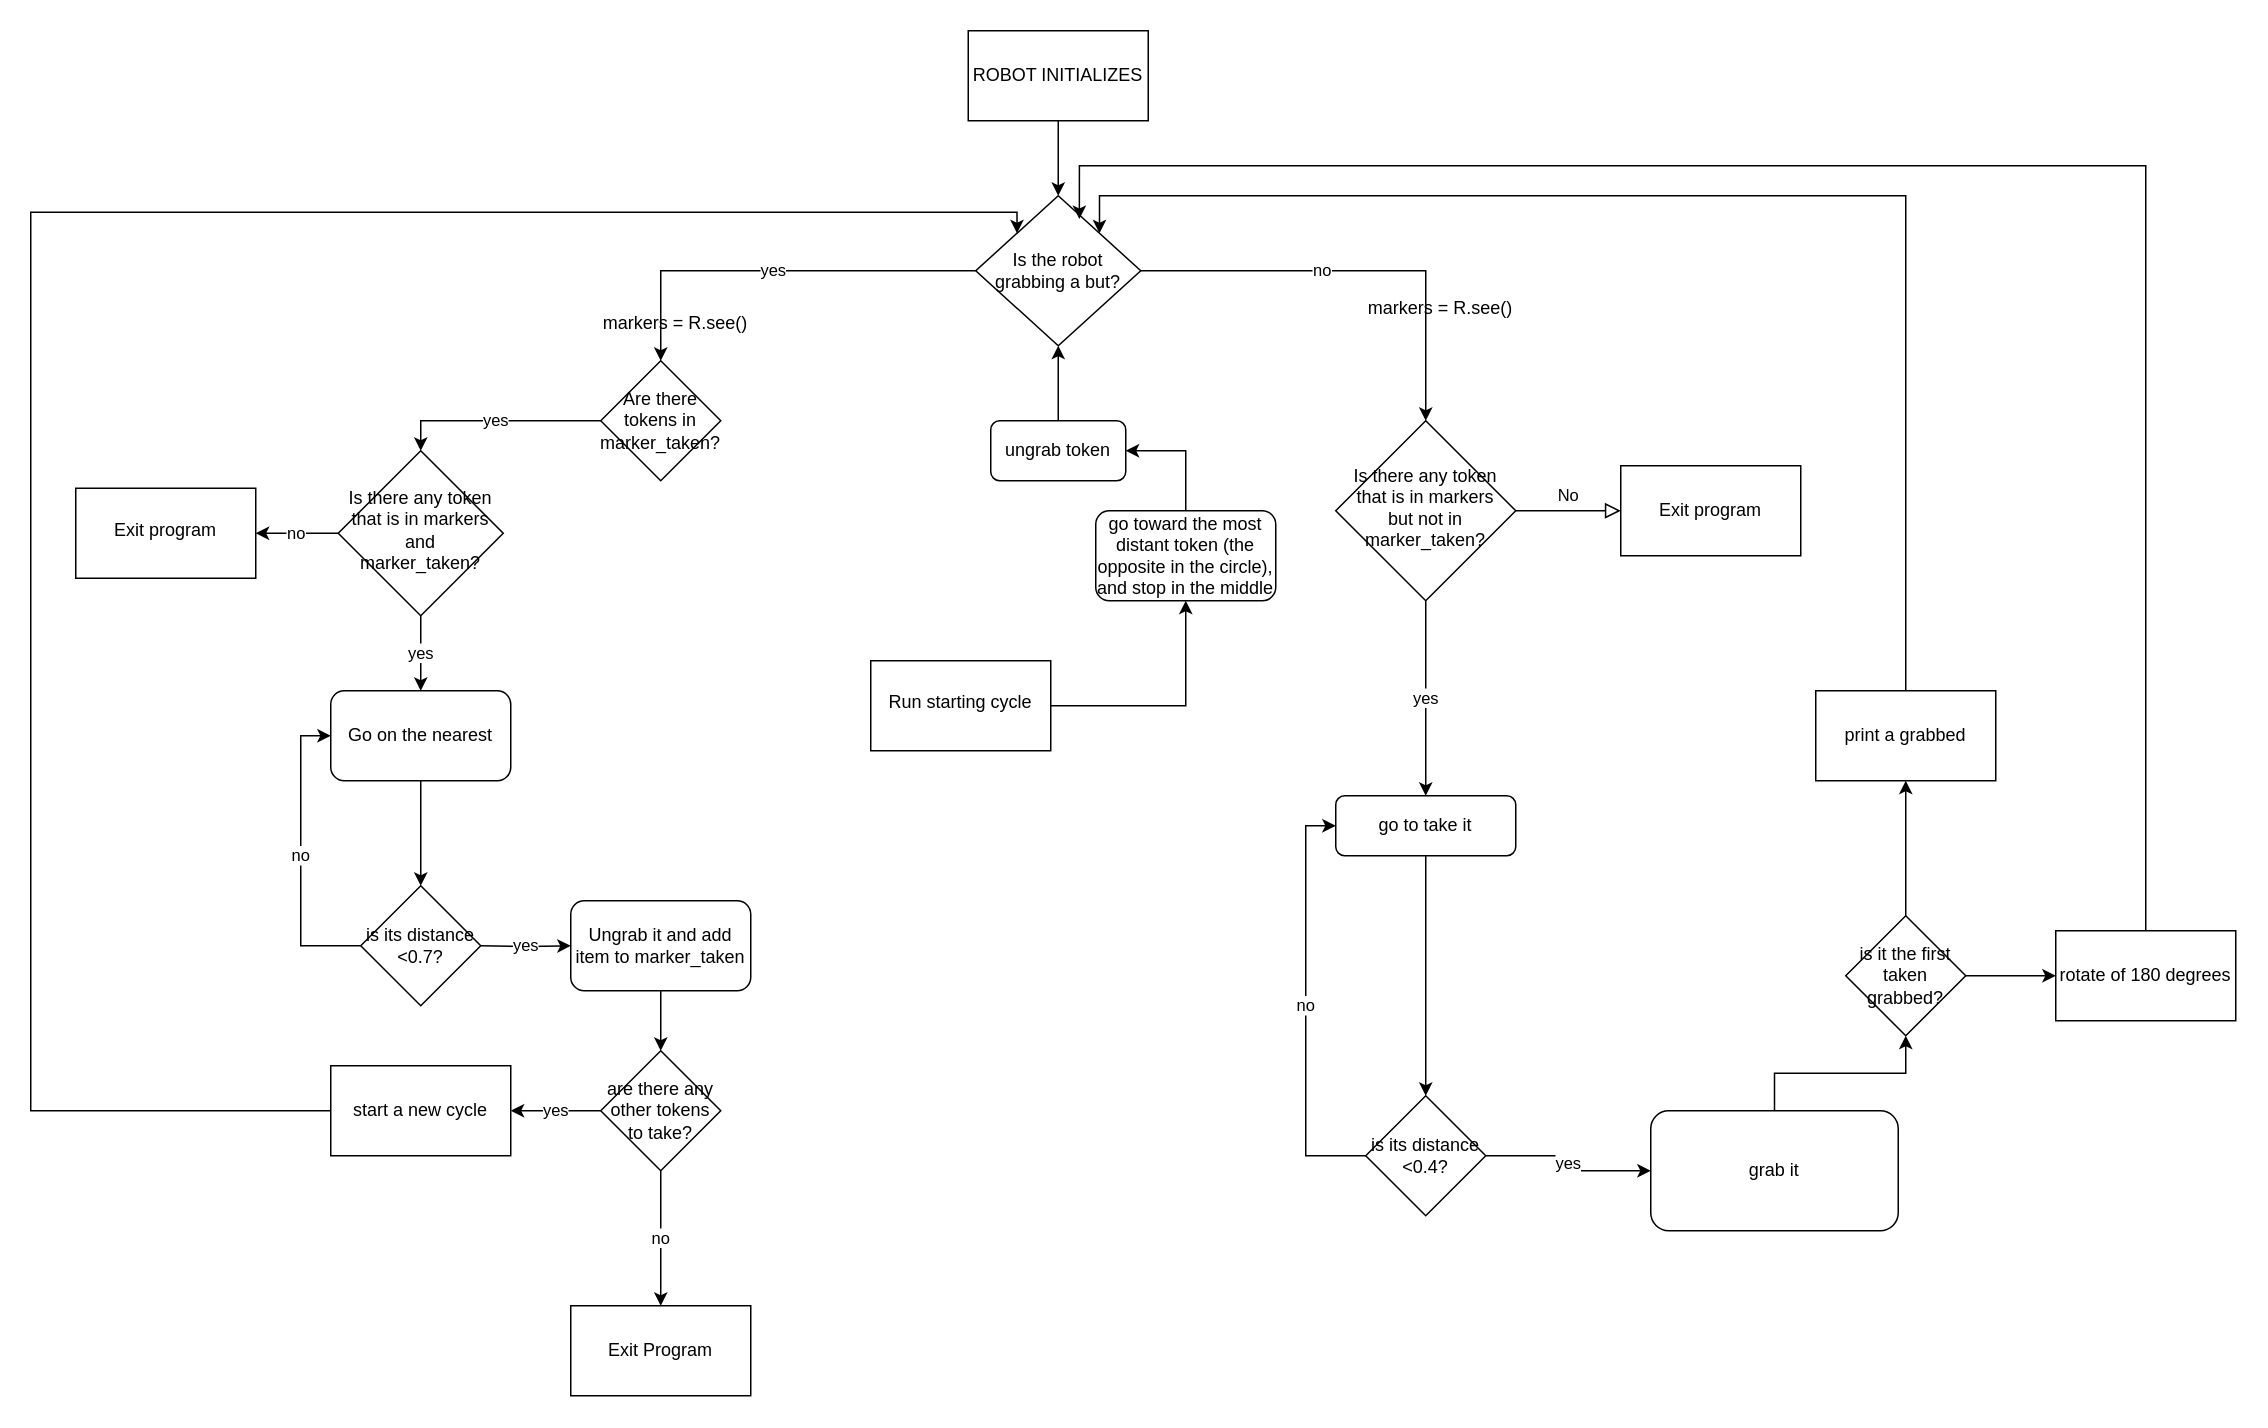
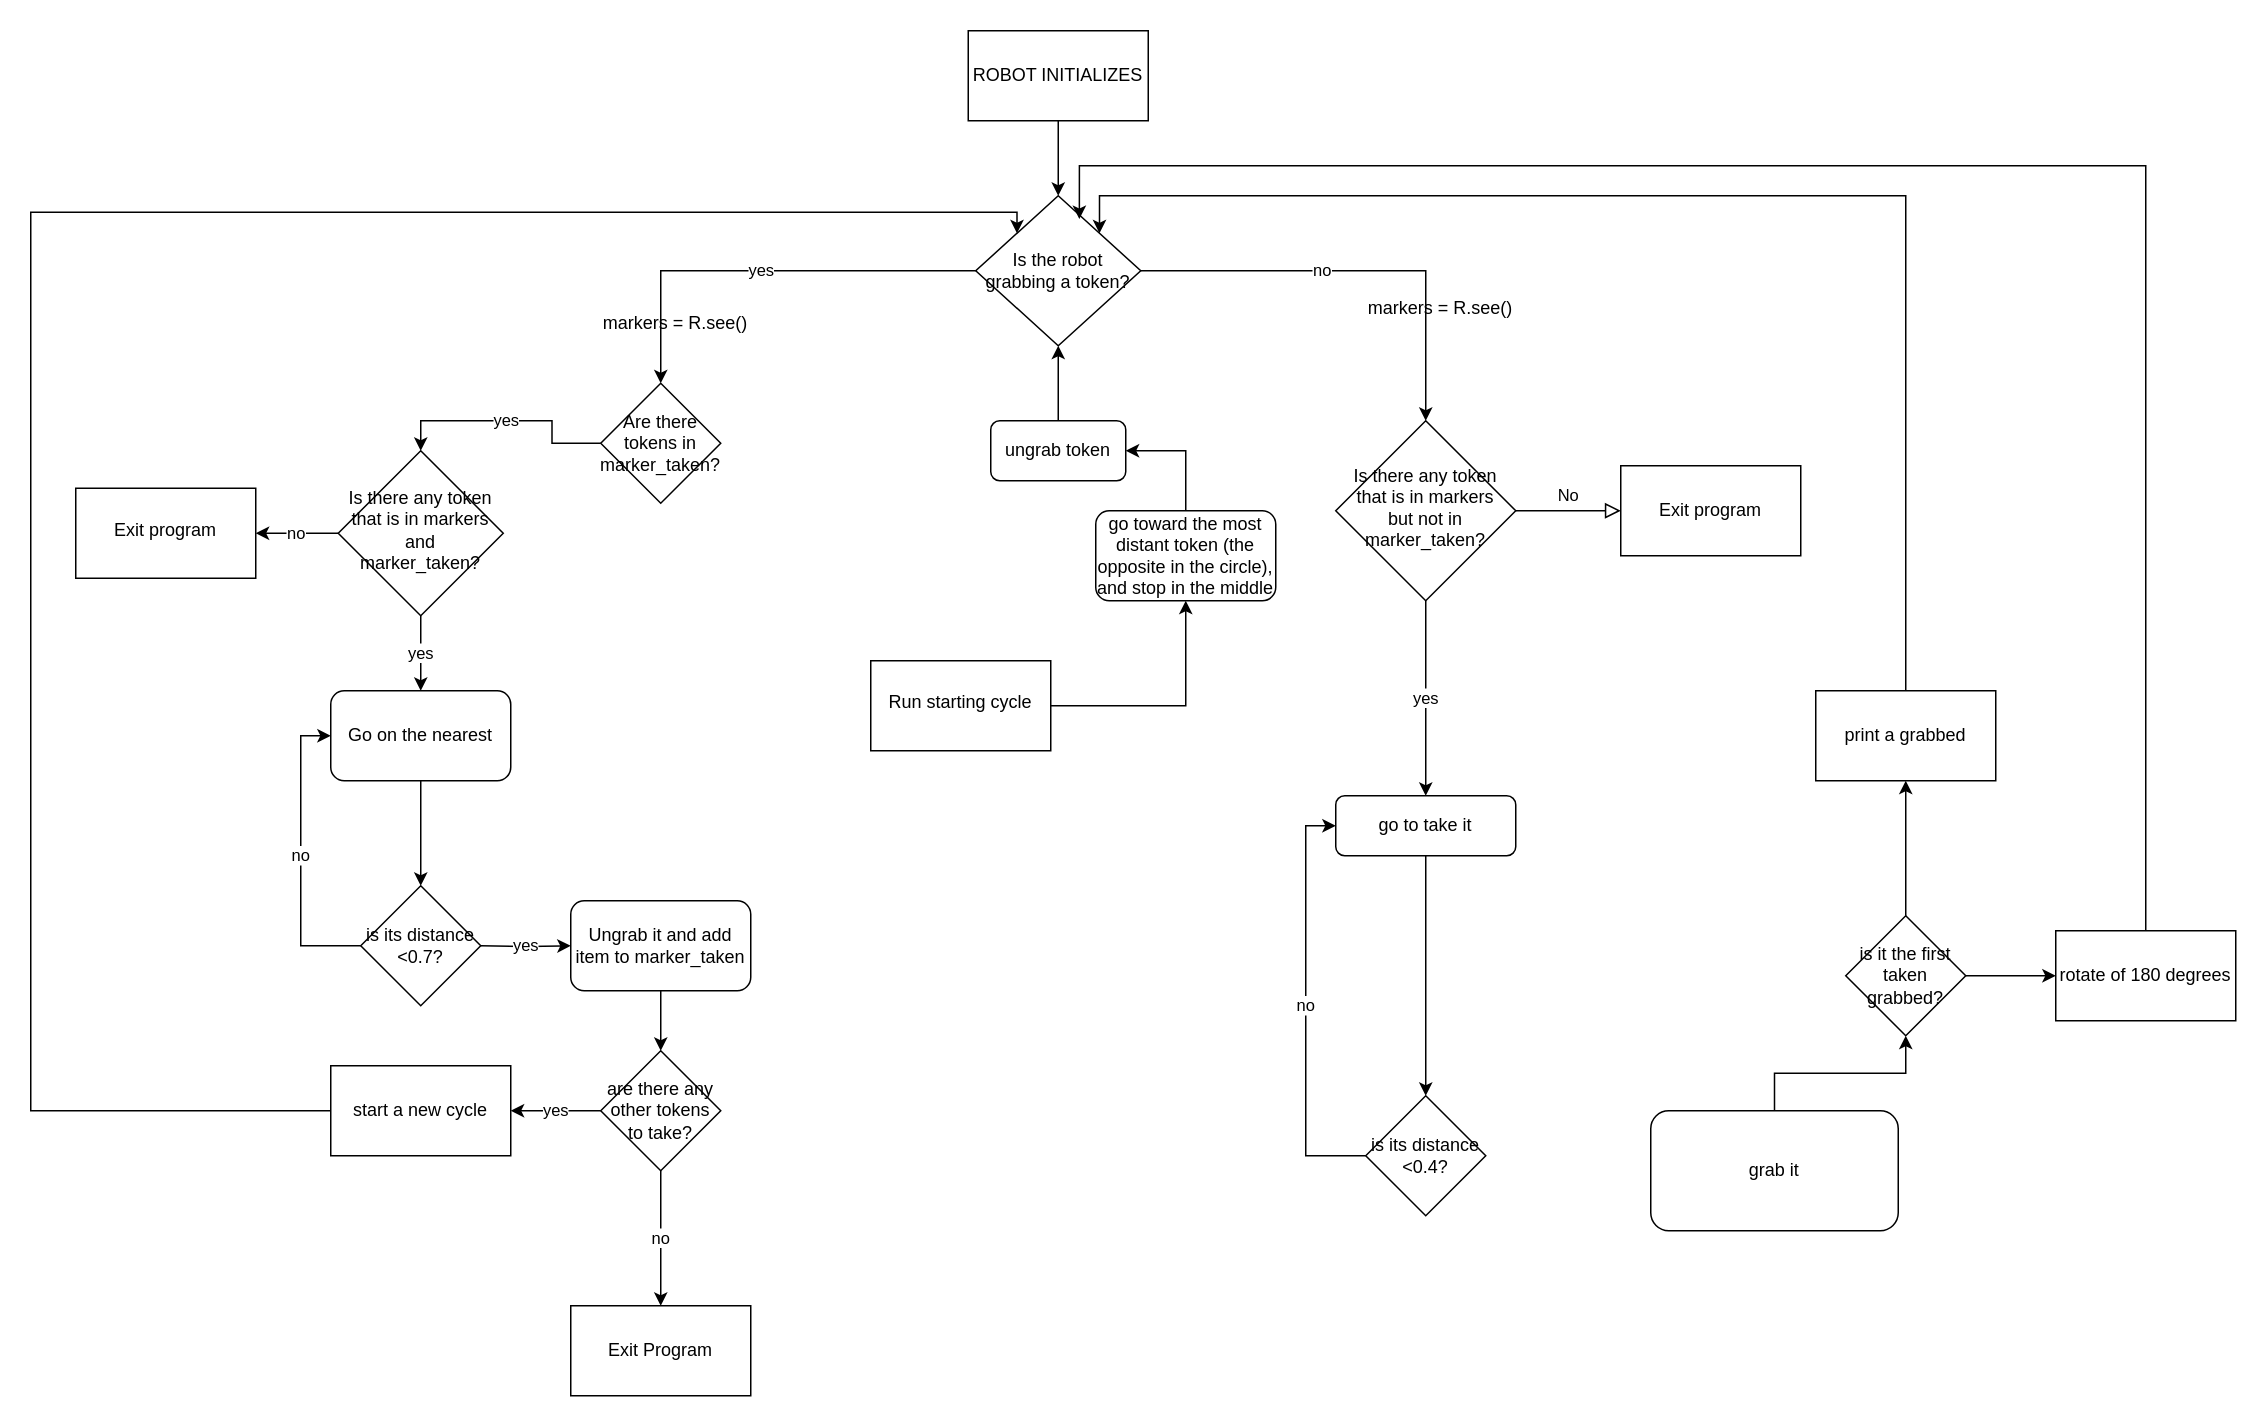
(1058, 271) -> (1058, 271)
(661, 421) -> (661, 443)
(1521, 1156) -> none
